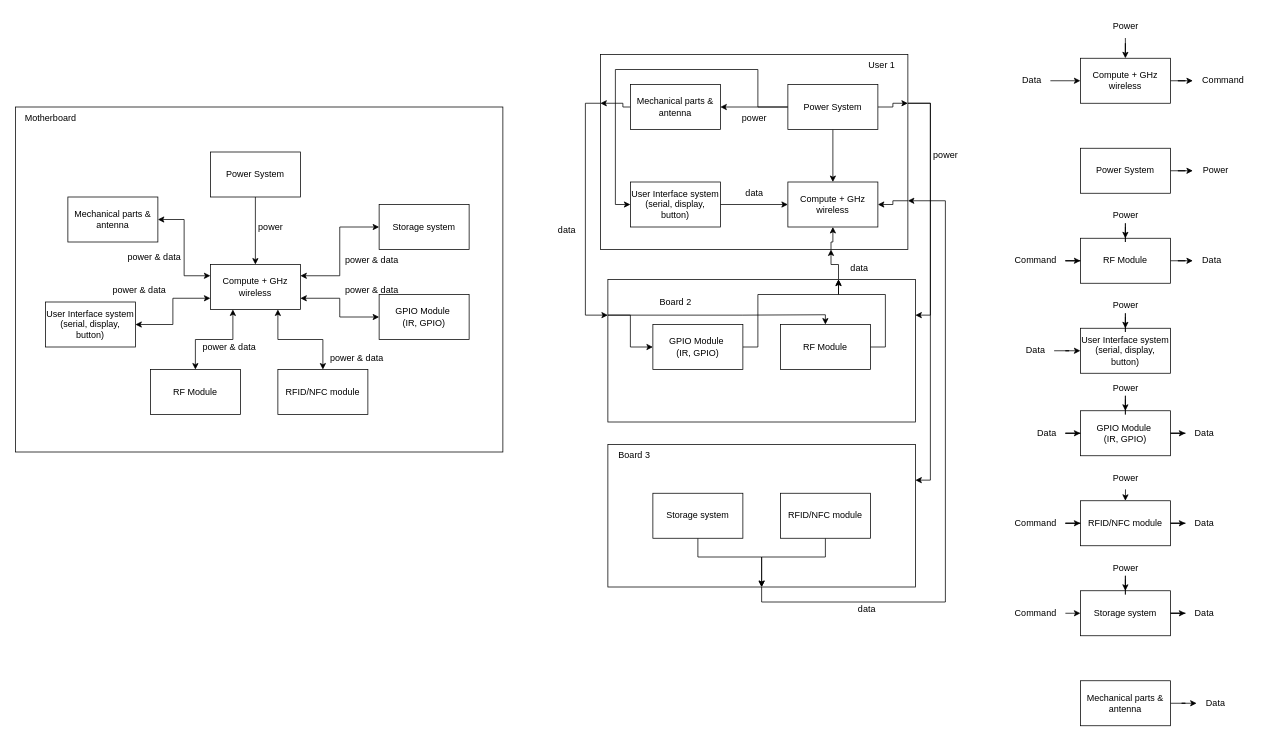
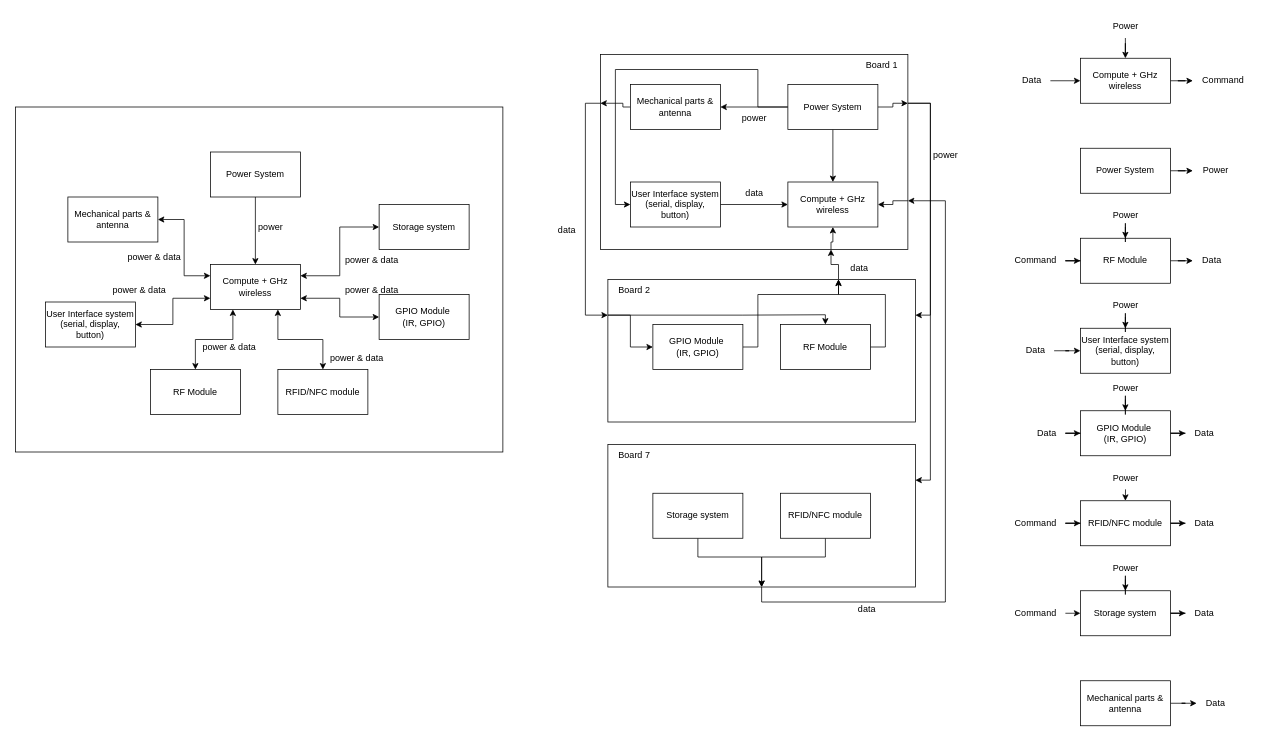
(882, 66) -> (882, 66)
(49, 118) -> none
(675, 302) -> (634, 291)
(635, 456) -> (635, 456)
